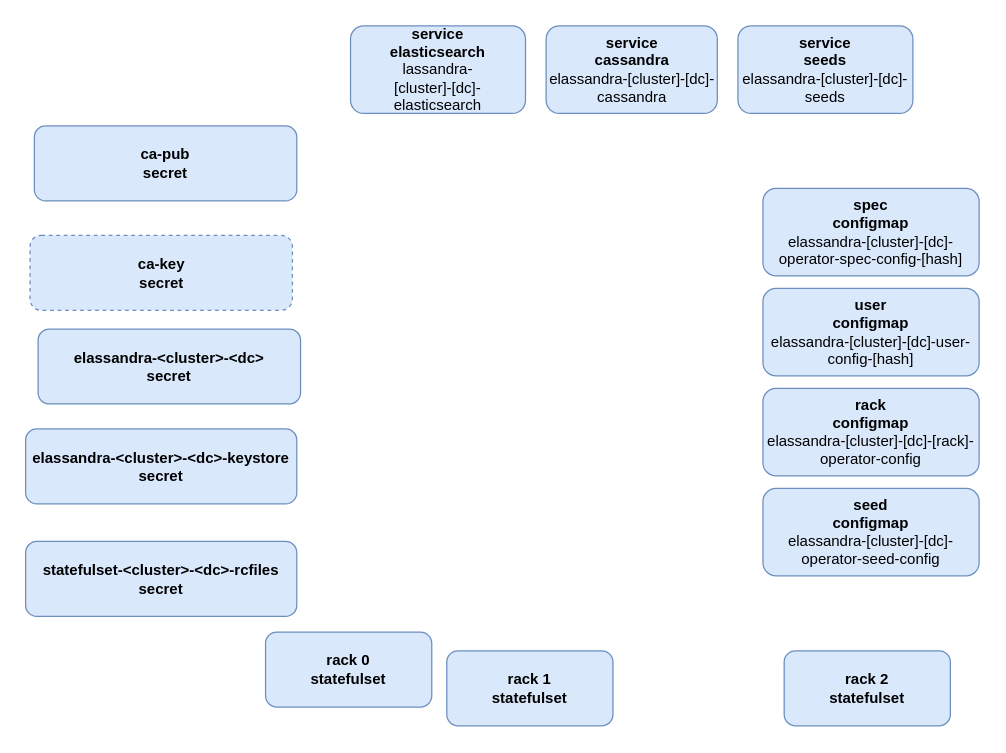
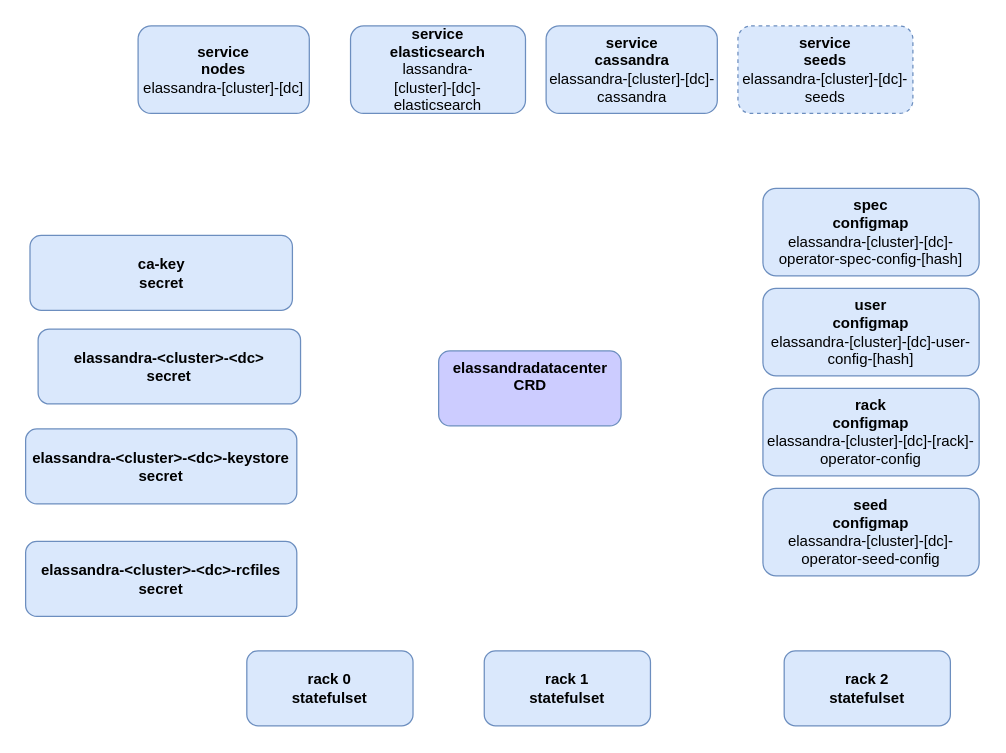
none -> (224, 69)
(826, 69) -> (826, 69)
(166, 163) -> none
(161, 273) -> (161, 273)
none -> (530, 388)
(161, 579) -> (161, 579)
(349, 669) -> (330, 688)
(530, 688) -> (568, 688)
